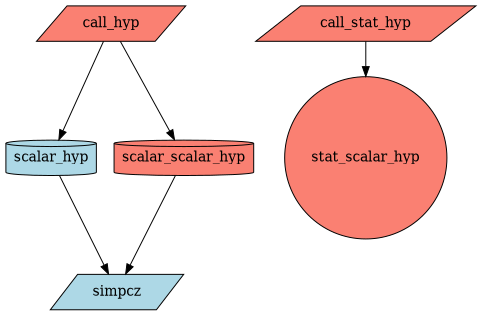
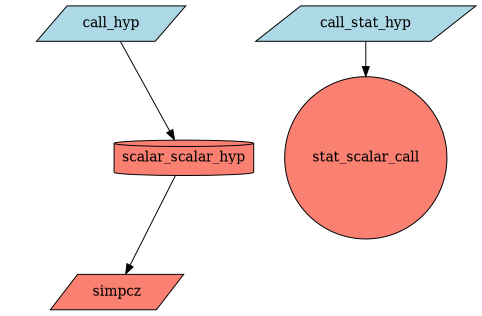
(111, 24) -> (111, 24)
(366, 24) -> (366, 24)
(51, 158) -> none
(366, 158) -> (366, 158)
(117, 292) -> (117, 292)
